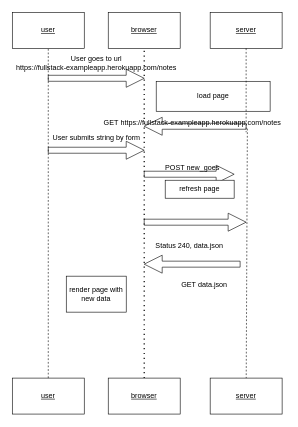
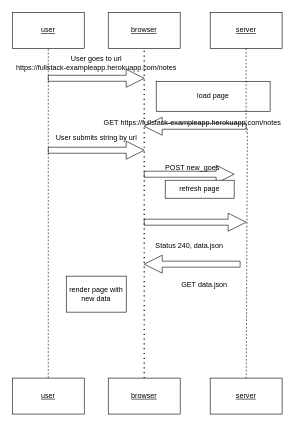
(97, 138) -> (97, 138)
